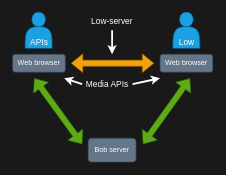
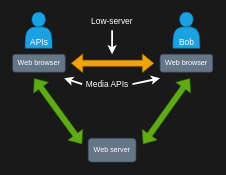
(187, 42) -> (187, 42)
(112, 150) -> (112, 150)
